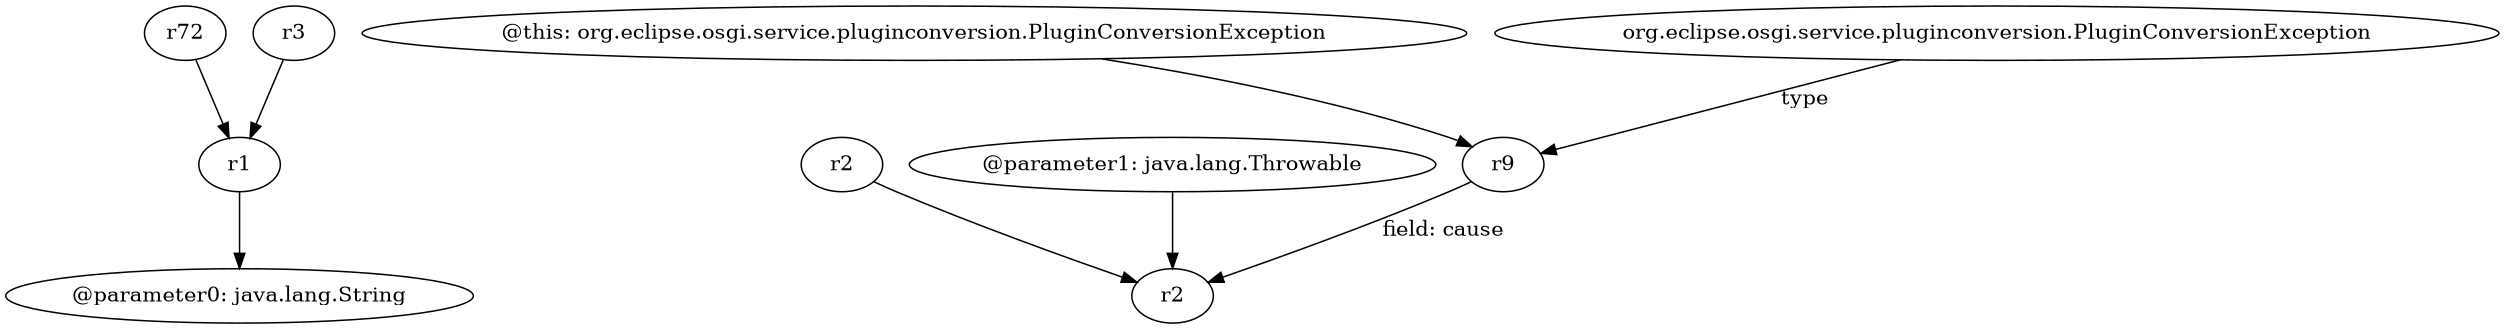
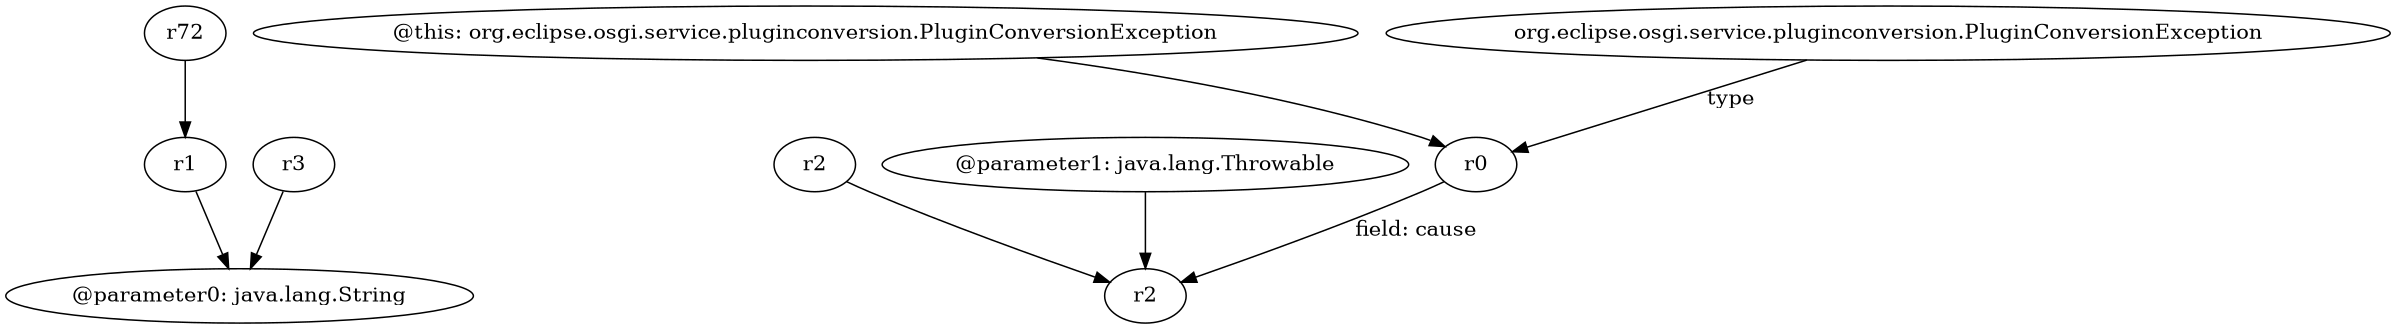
(270, 92) -> (270, 223)
(1503, 165) -> (1476, 165)
